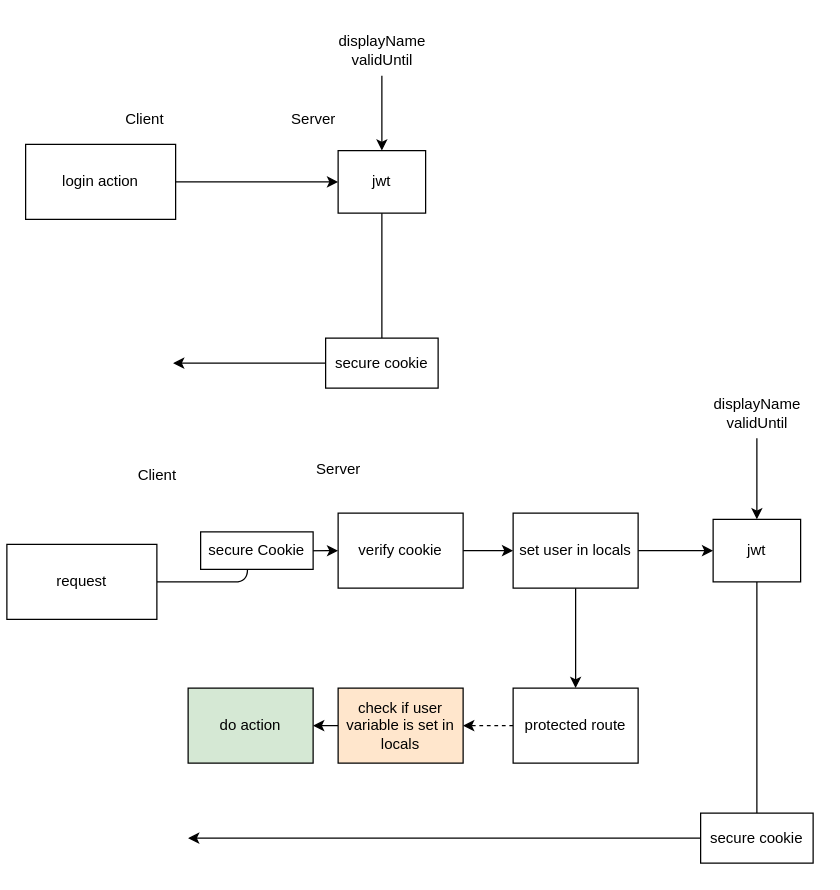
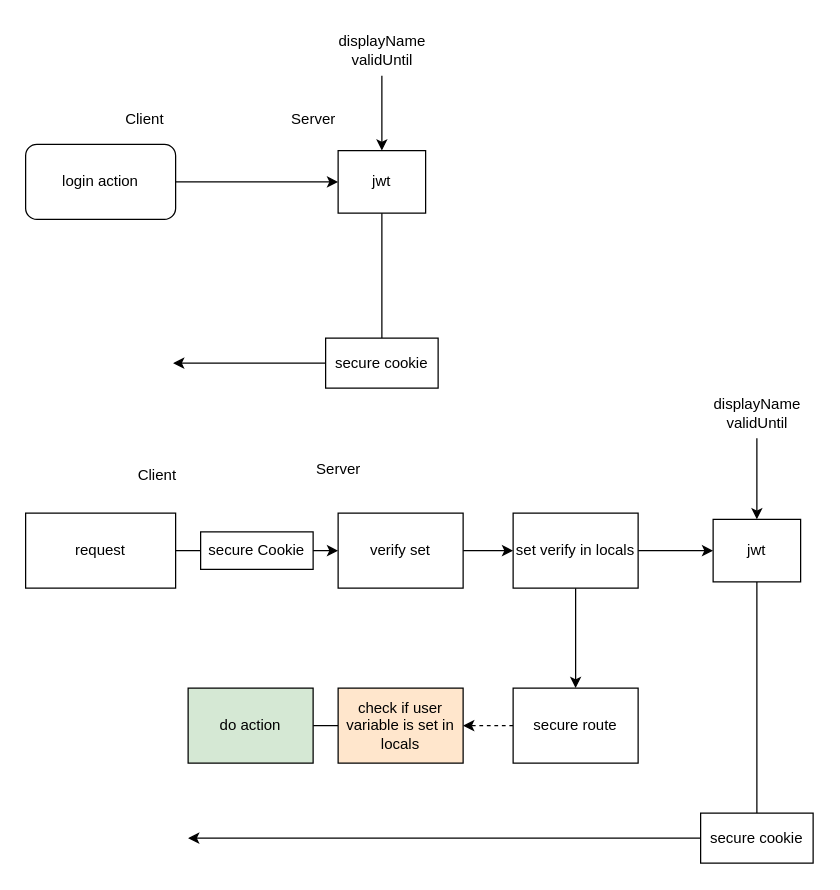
(101, 182) -> (101, 182)
(401, 551) -> (401, 551)
(576, 551) -> (576, 551)
(82, 582) -> (101, 551)
(323, 726) -> (319, 726)
(576, 726) -> (576, 726)
